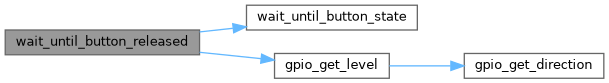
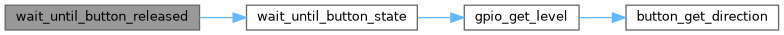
(230, 55) -> (434, 18)
(534, 66) -> (702, 18)
